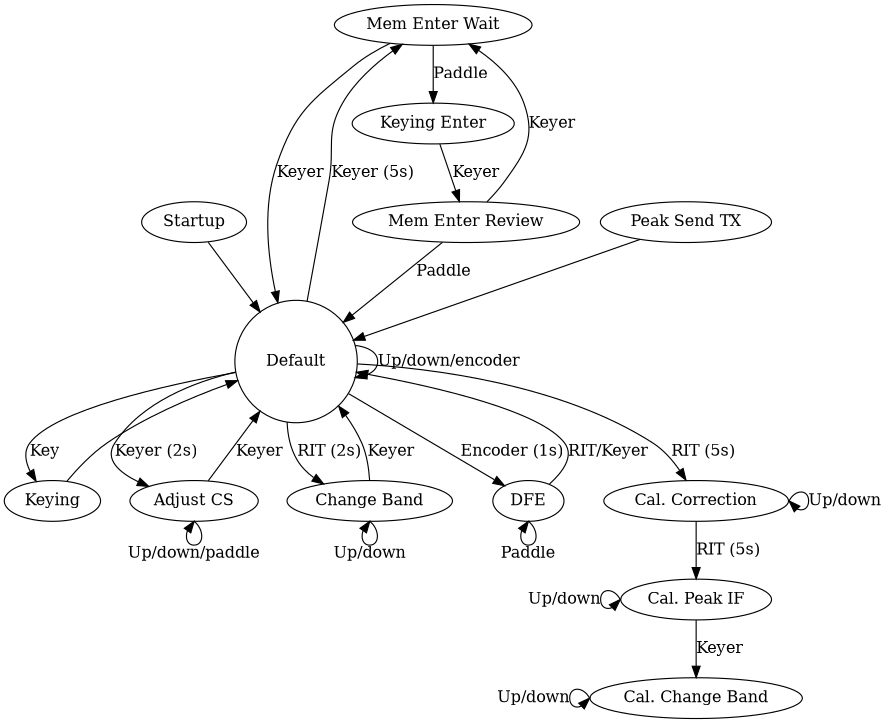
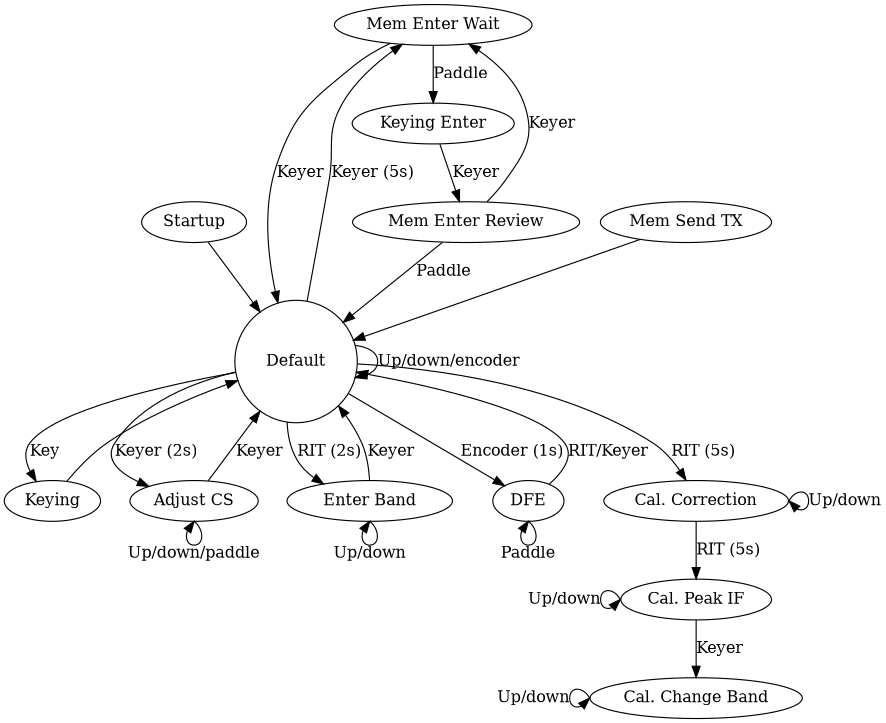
(686, 222) -> (686, 222)
(370, 501) -> (370, 501)
